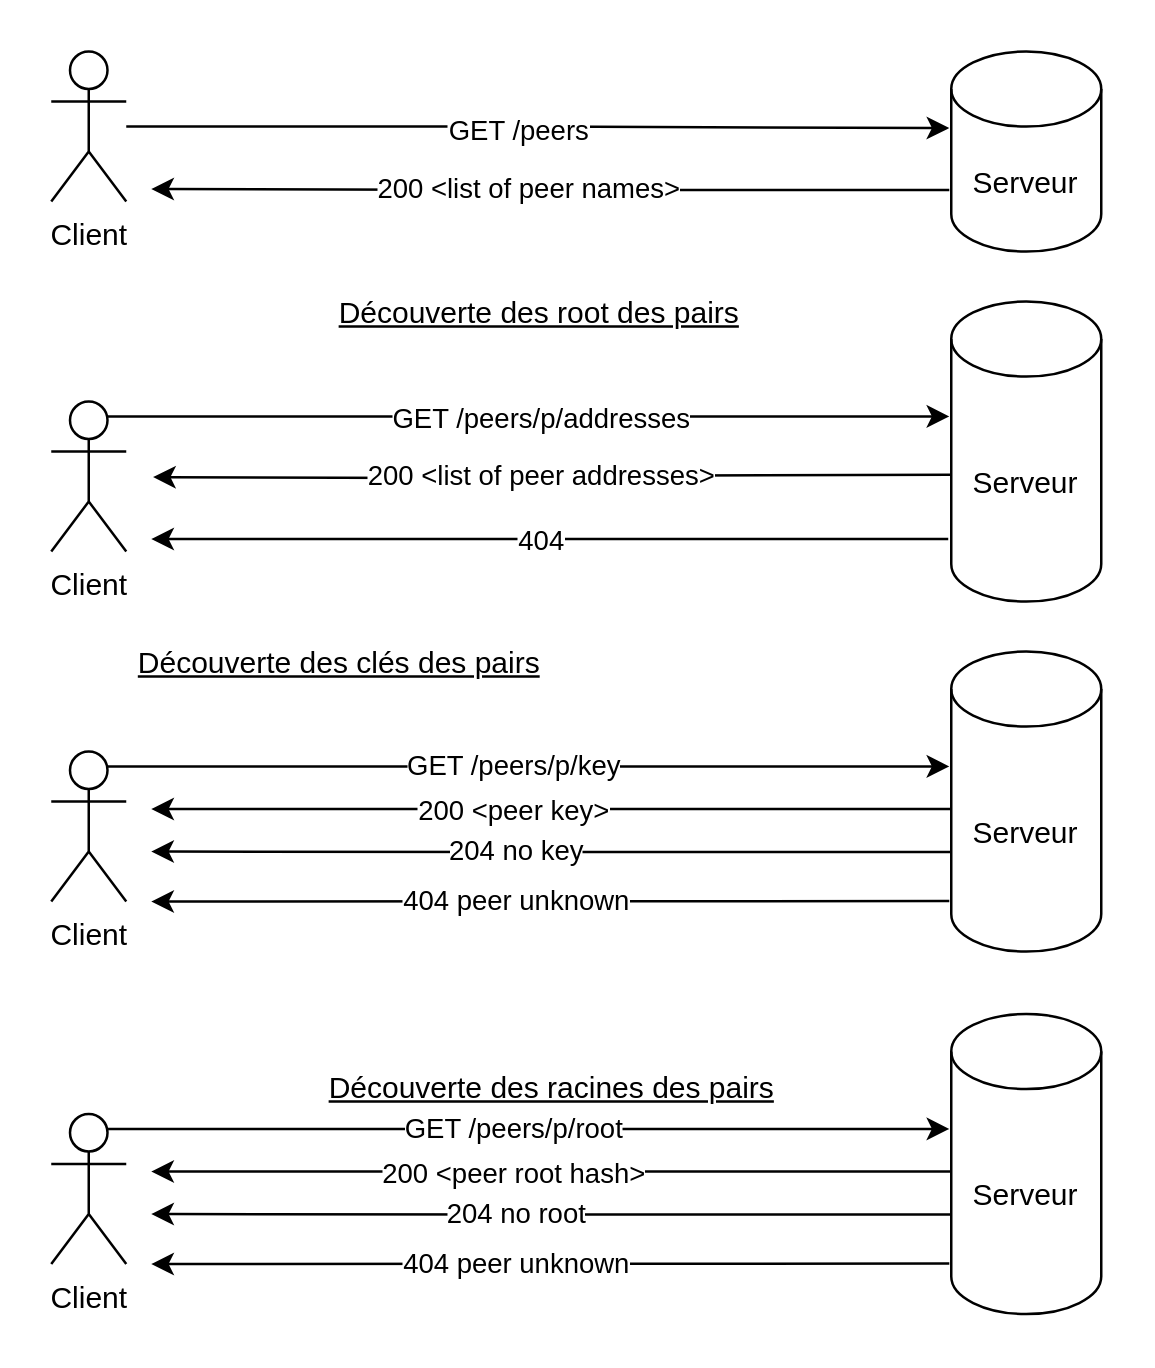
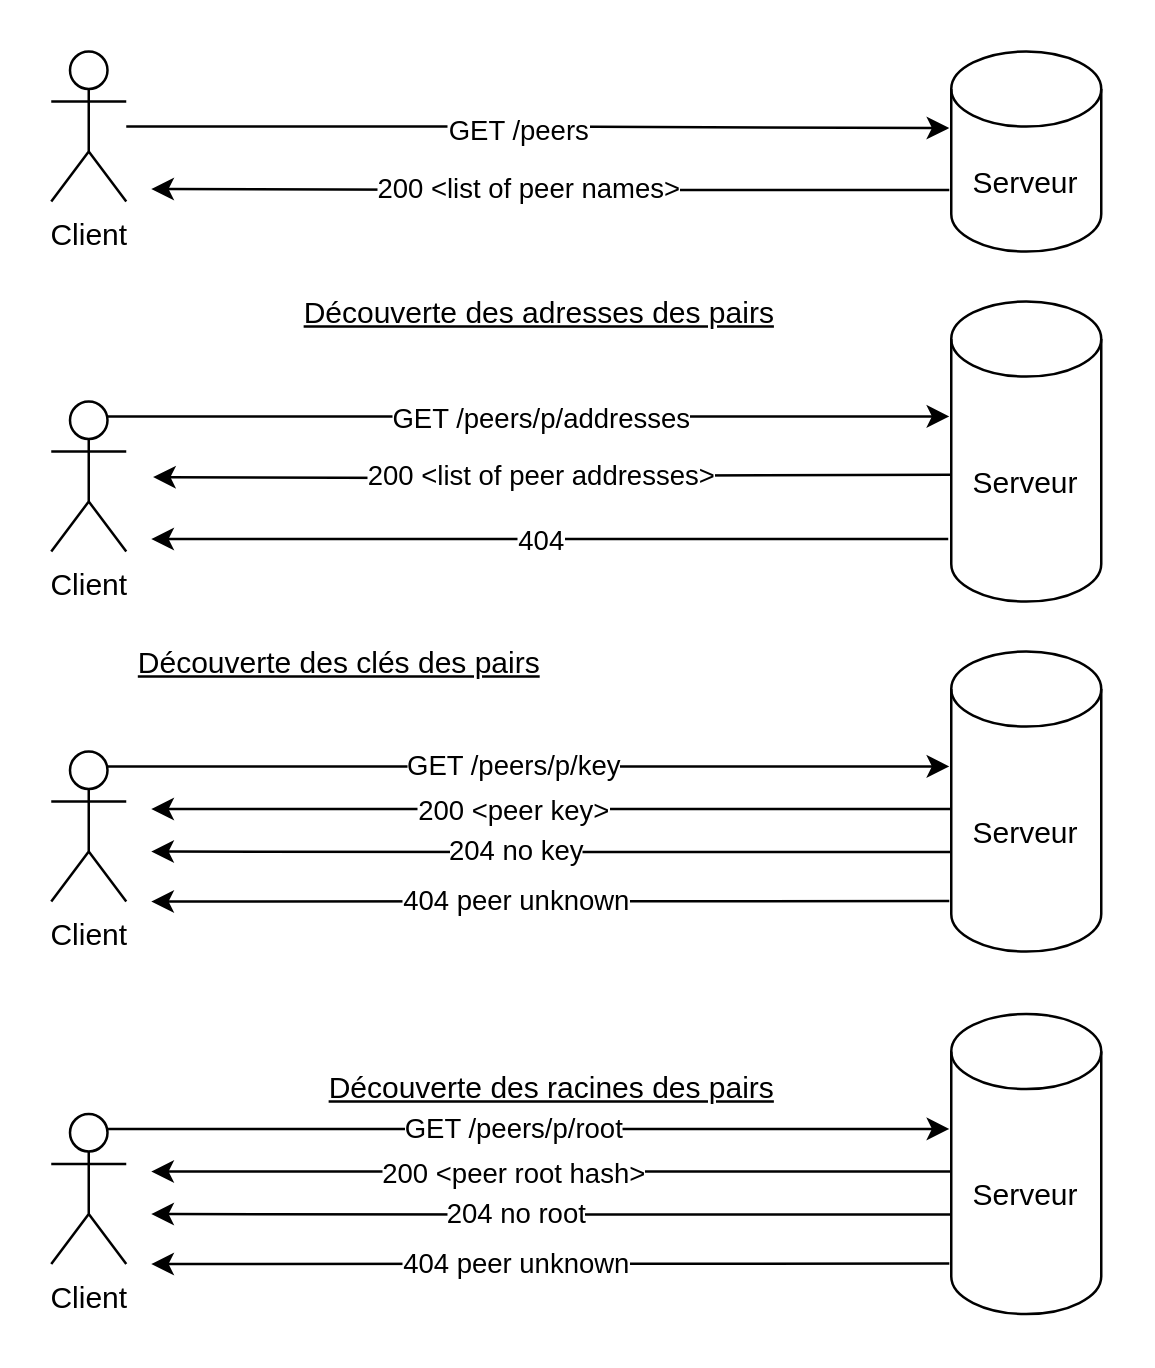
(540, 314) -> (540, 314)
